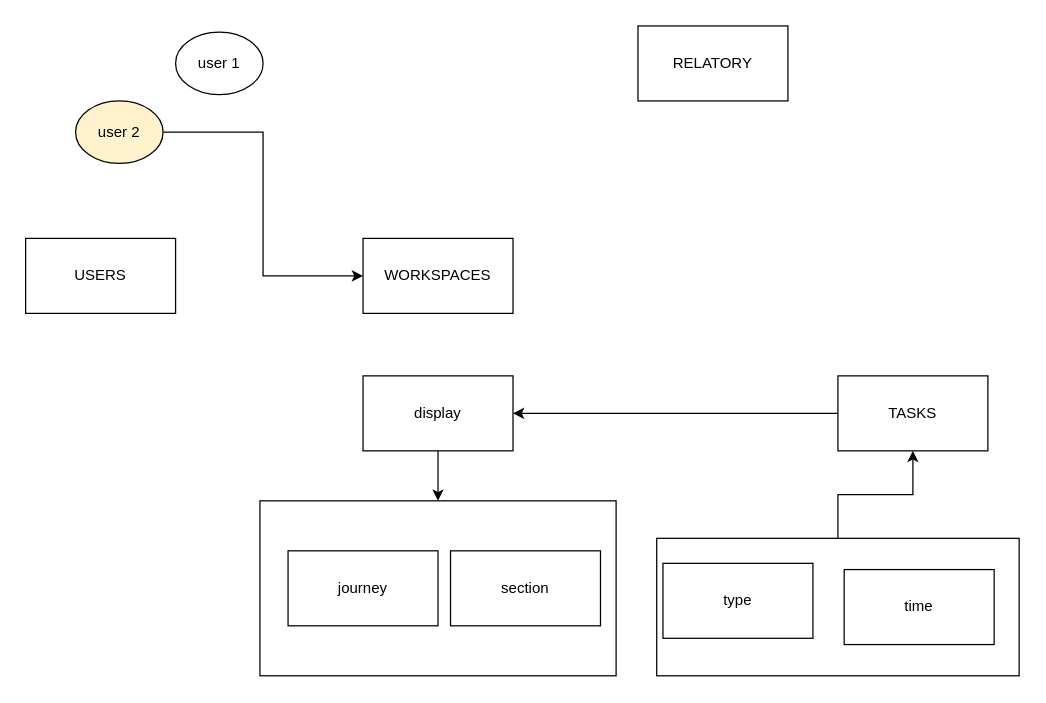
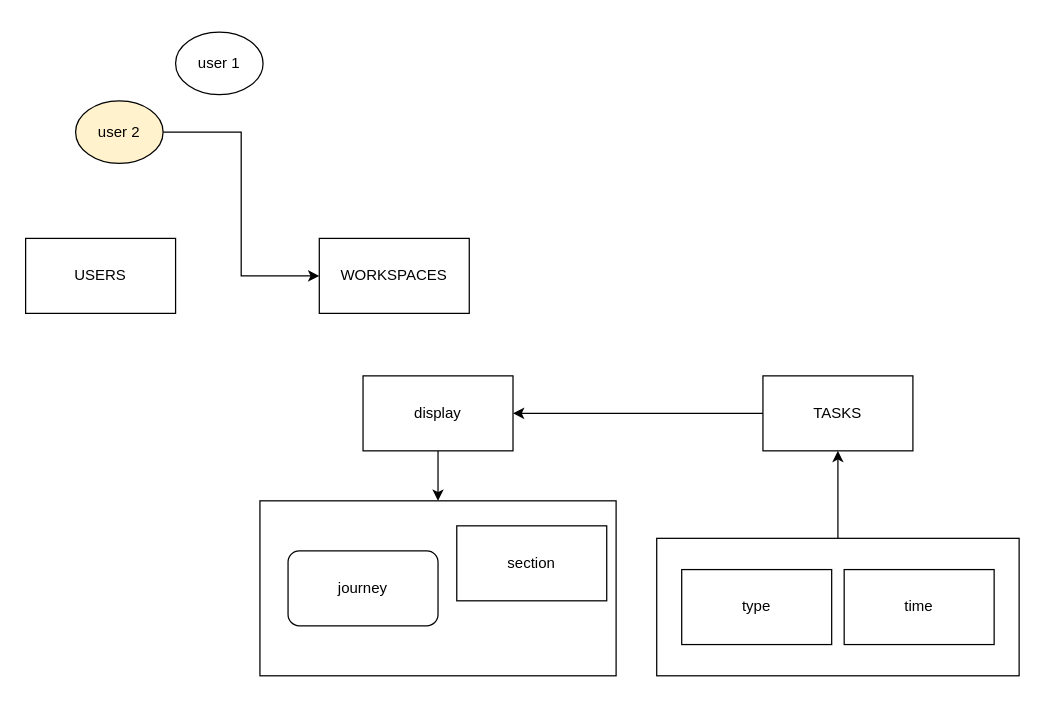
(713, 63) -> none
(438, 276) -> (394, 276)
(913, 413) -> (838, 413)
(363, 588) -> (363, 588)
(526, 588) -> (532, 563)
(738, 601) -> (757, 607)
